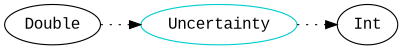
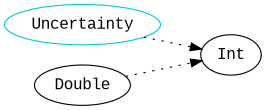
(115, 25) -> (158, 70)
